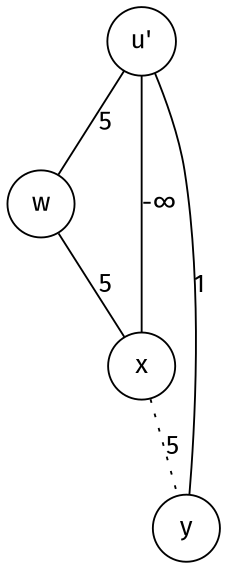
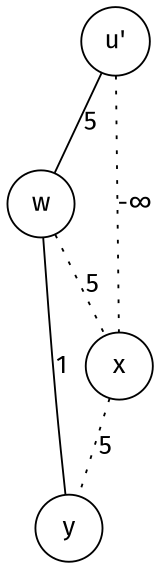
(142, 204) -> (117, 204)
(195, 281) -> (53, 366)
(91, 285) -> (80, 285)
